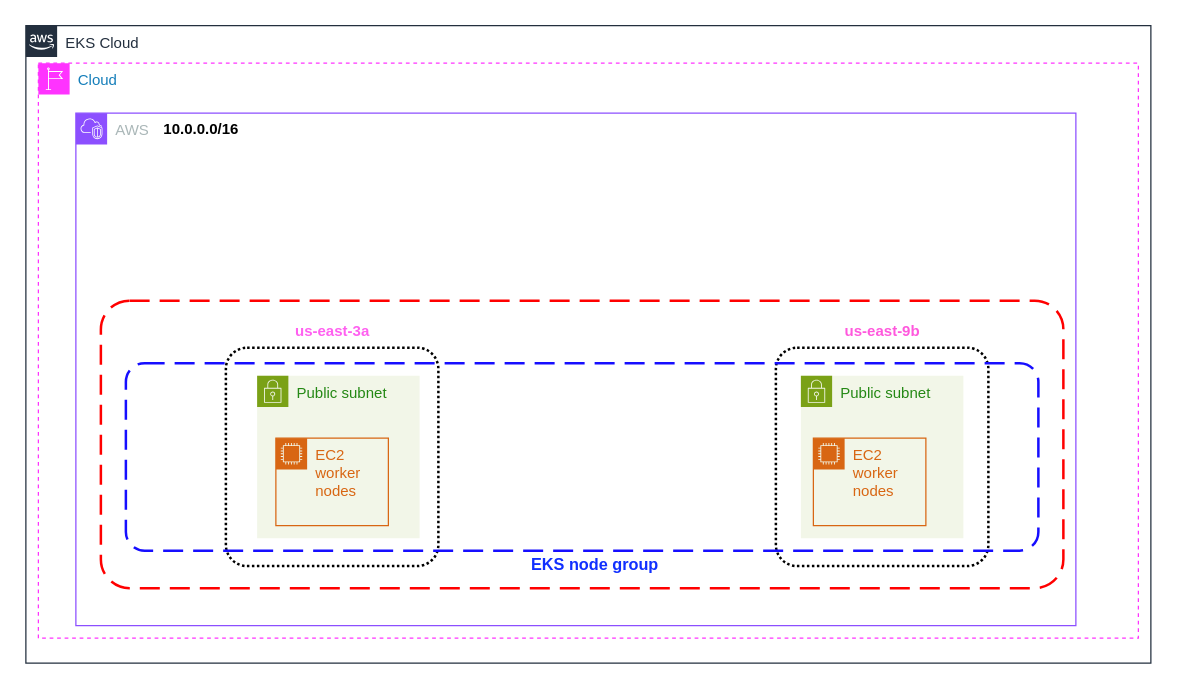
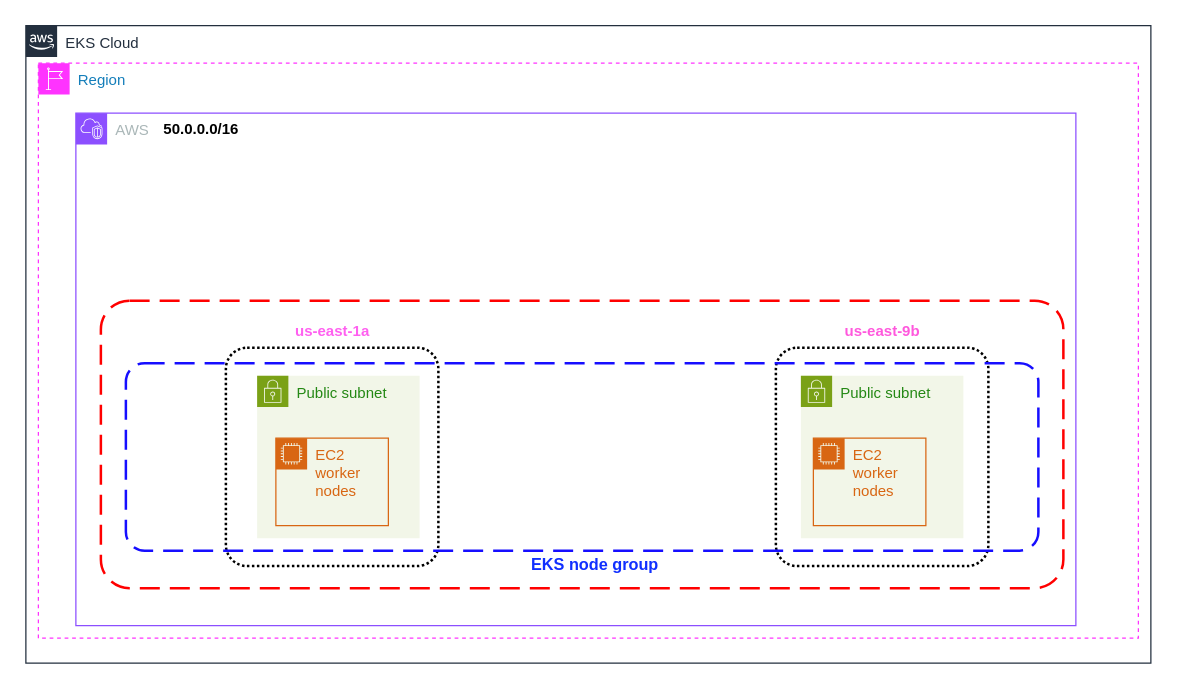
(97, 81) -> (101, 81)
(201, 129) -> (201, 129)
(333, 332) -> (333, 332)
